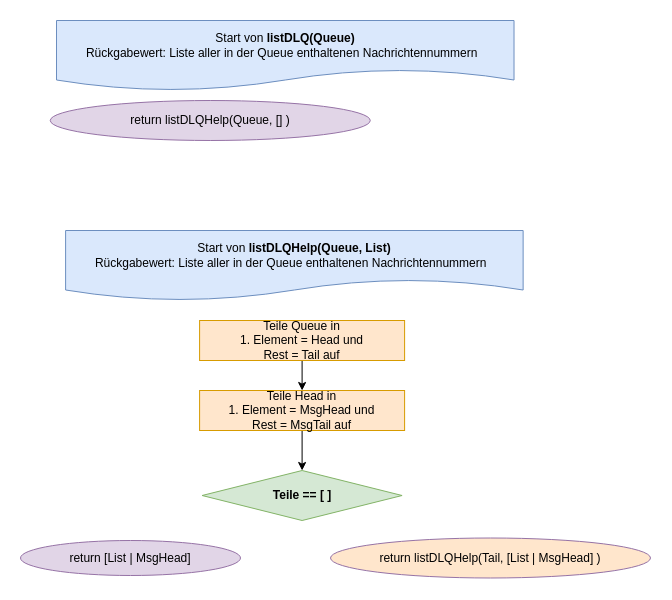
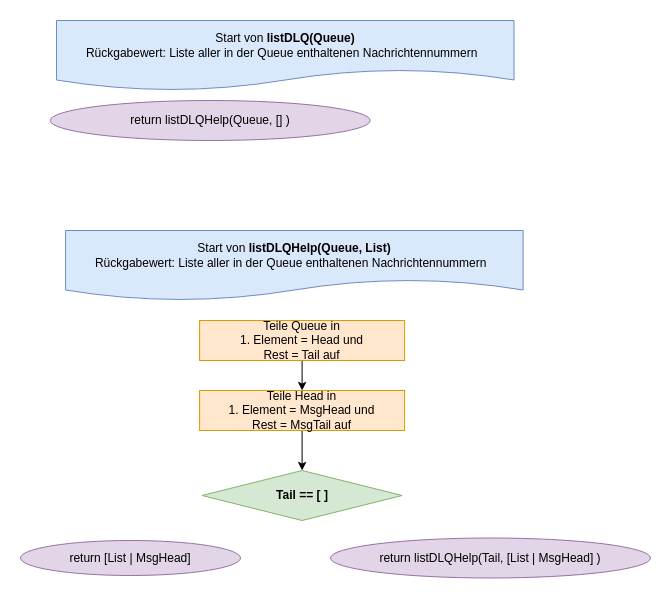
(303, 496) -> (303, 496)
(491, 558) -> (491, 558)
